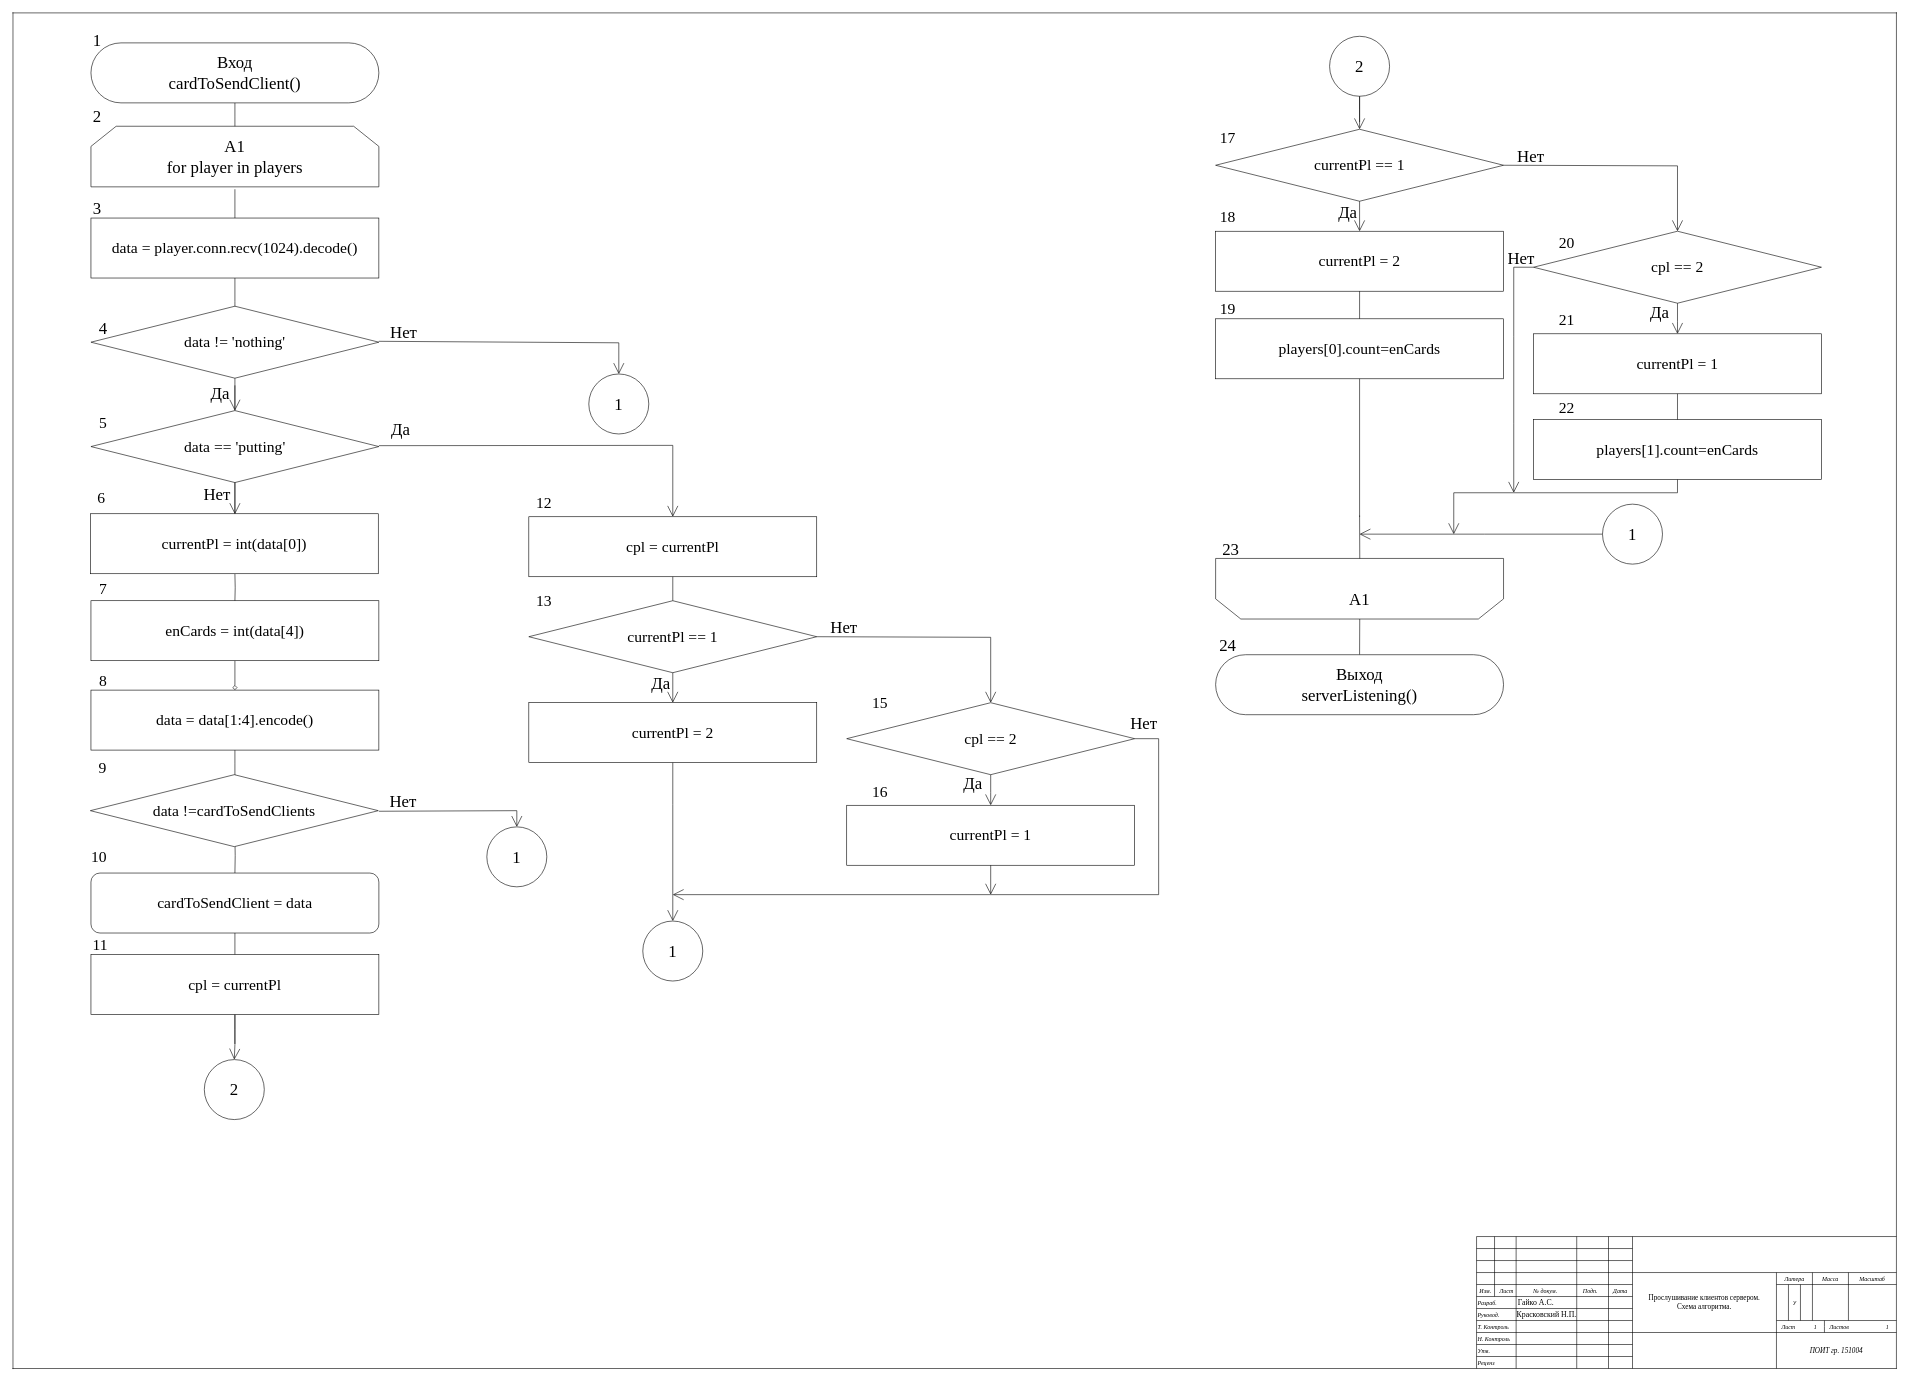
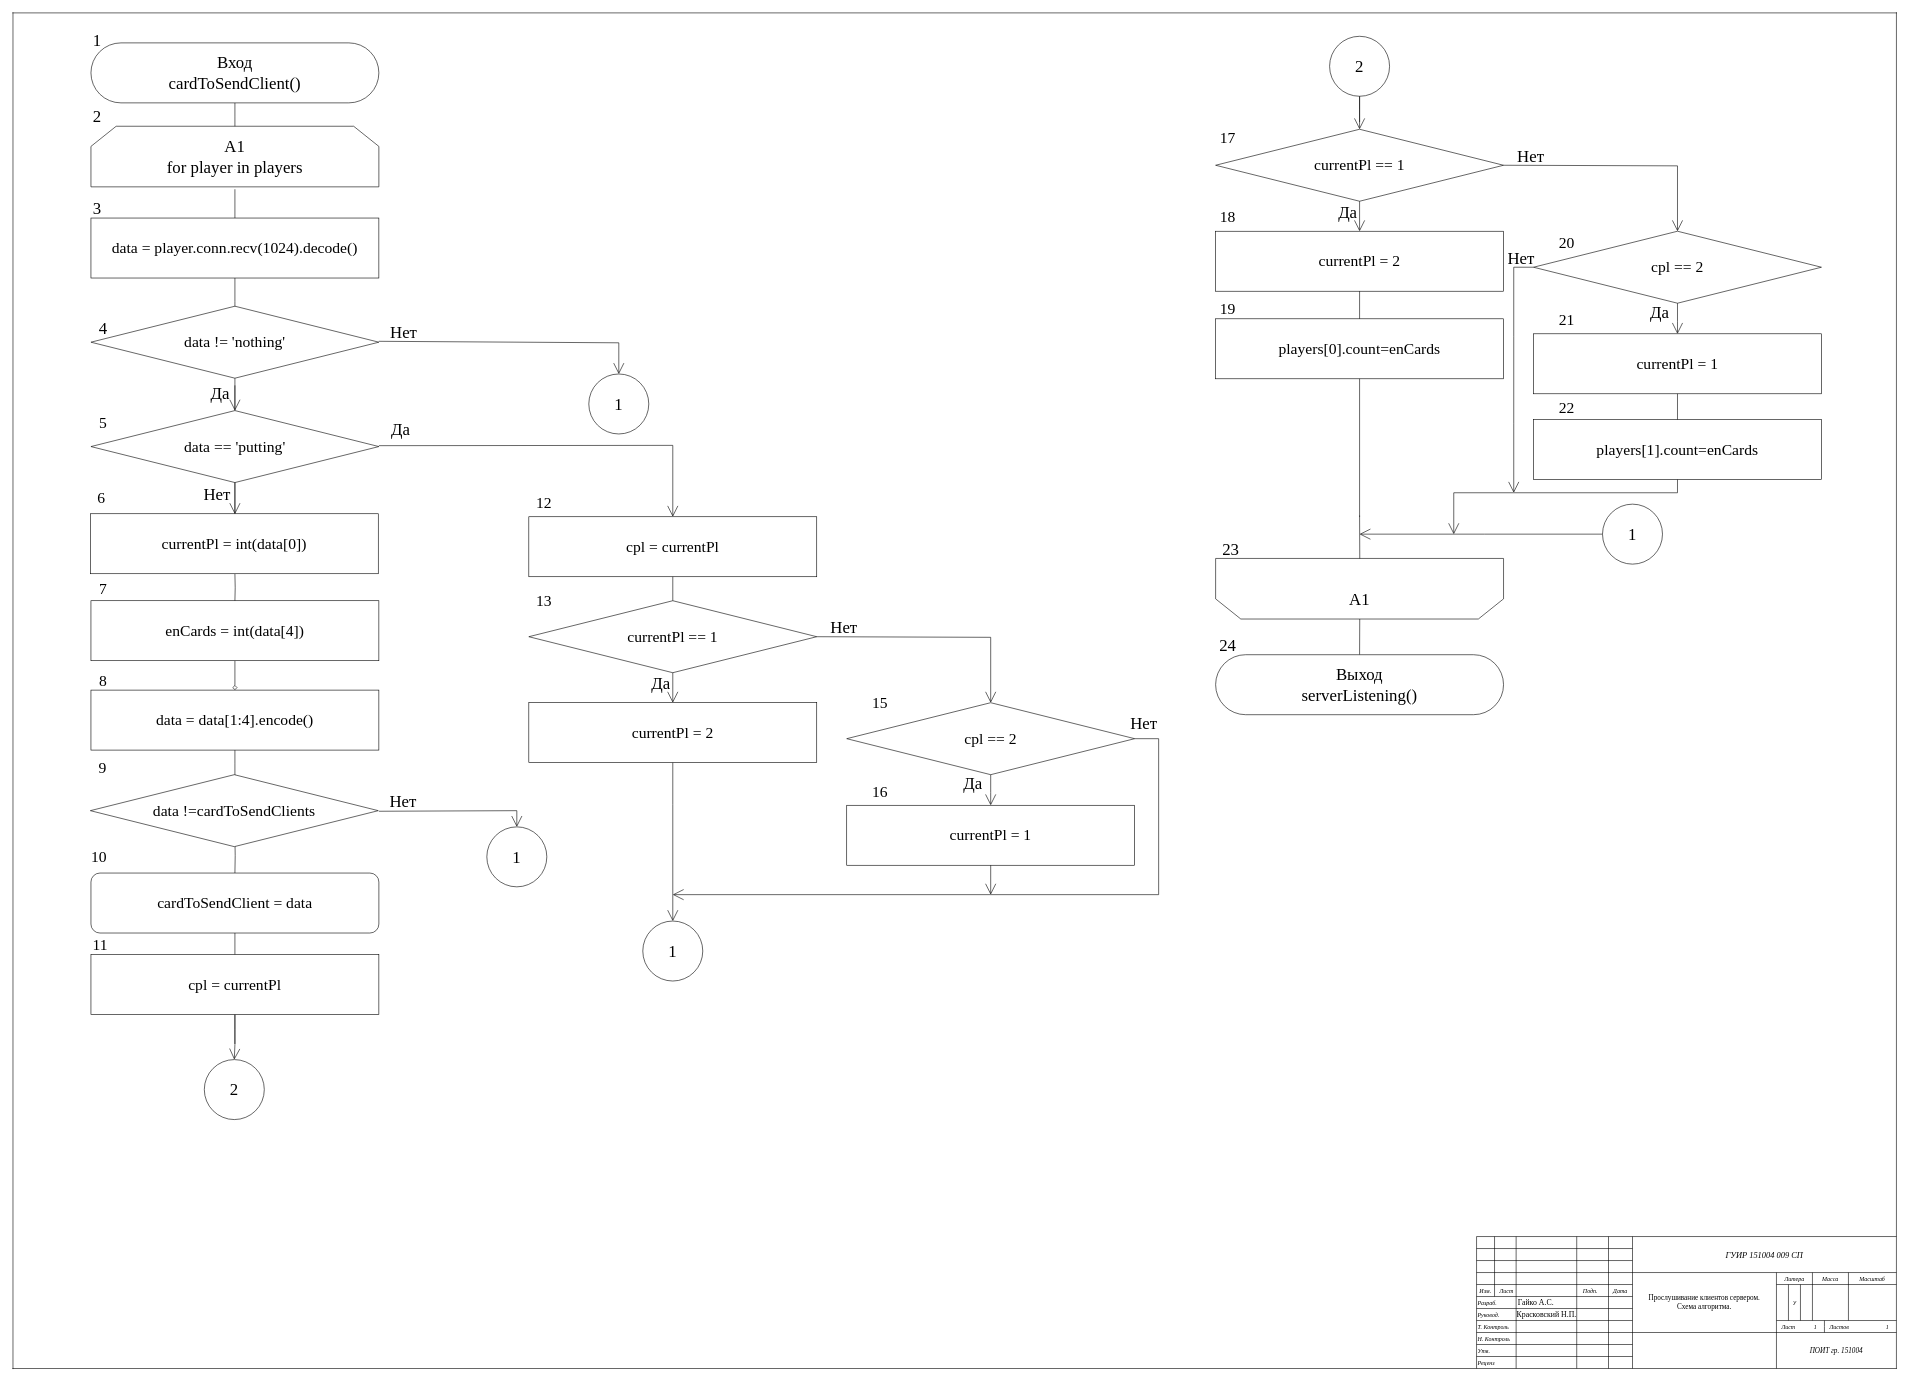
none -> (1765, 1255)
(1546, 1291) -> none
